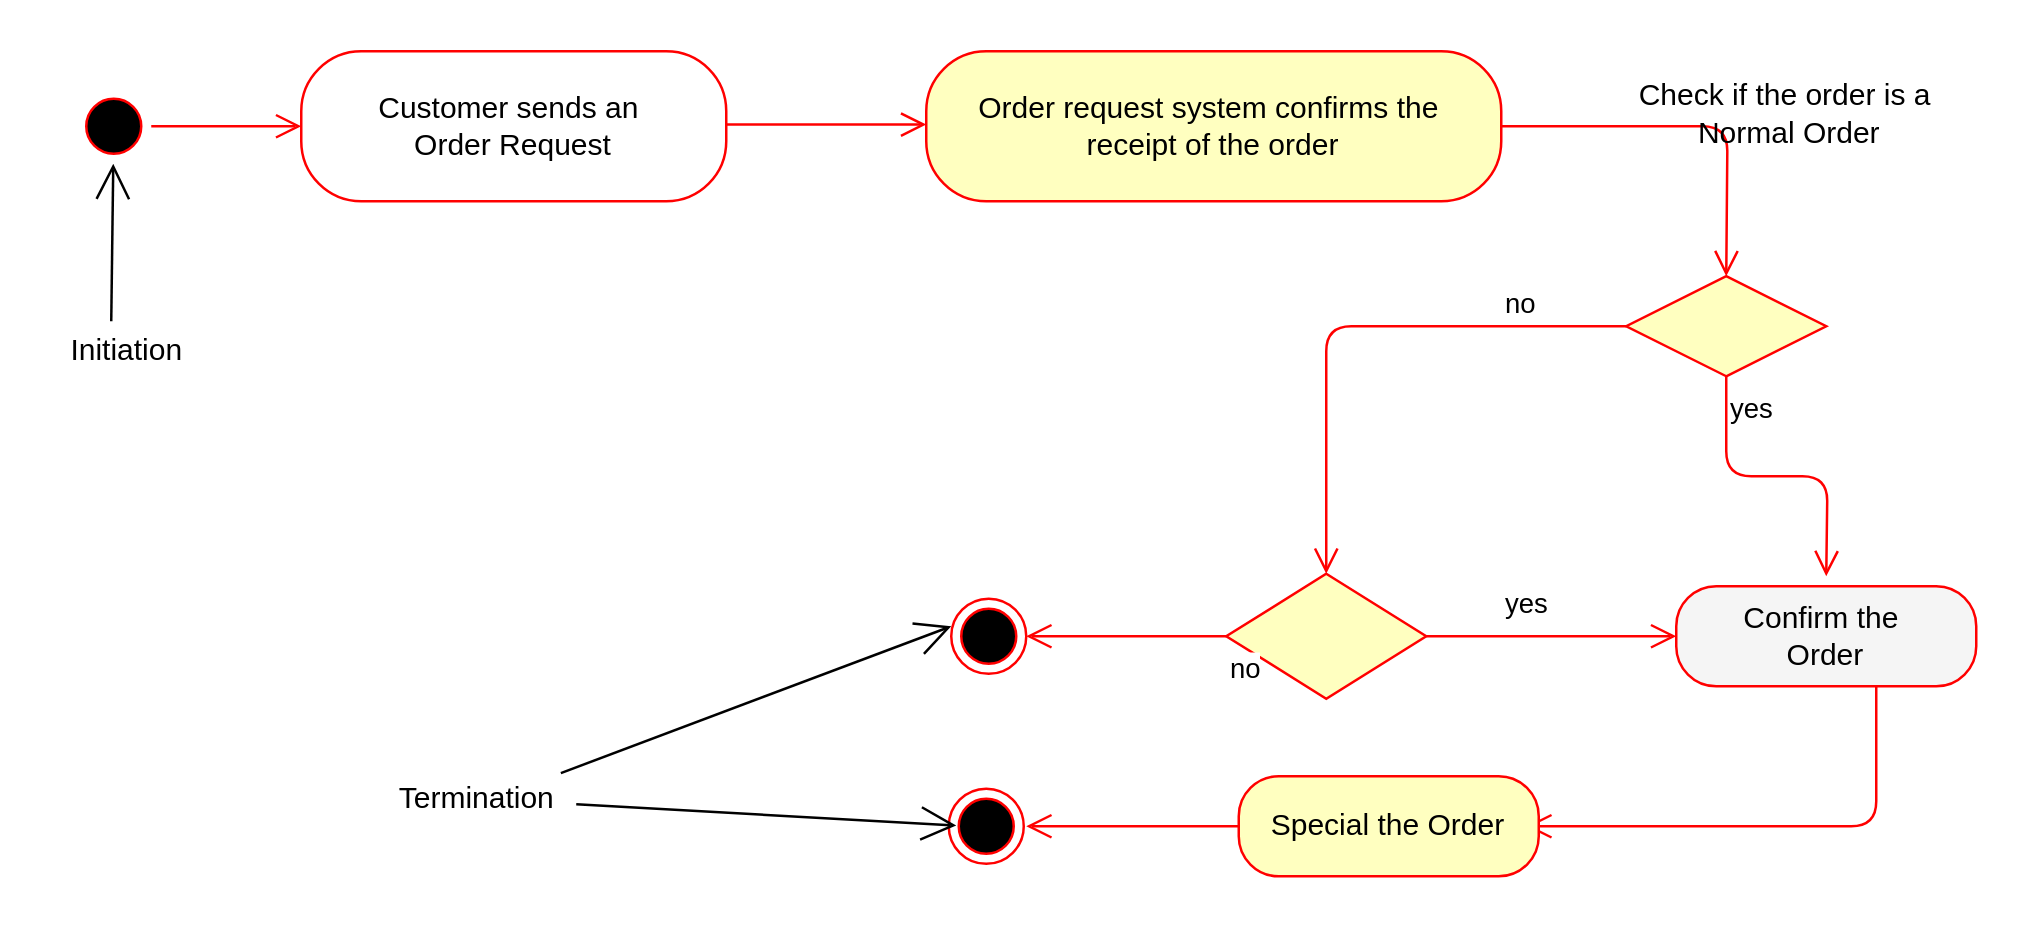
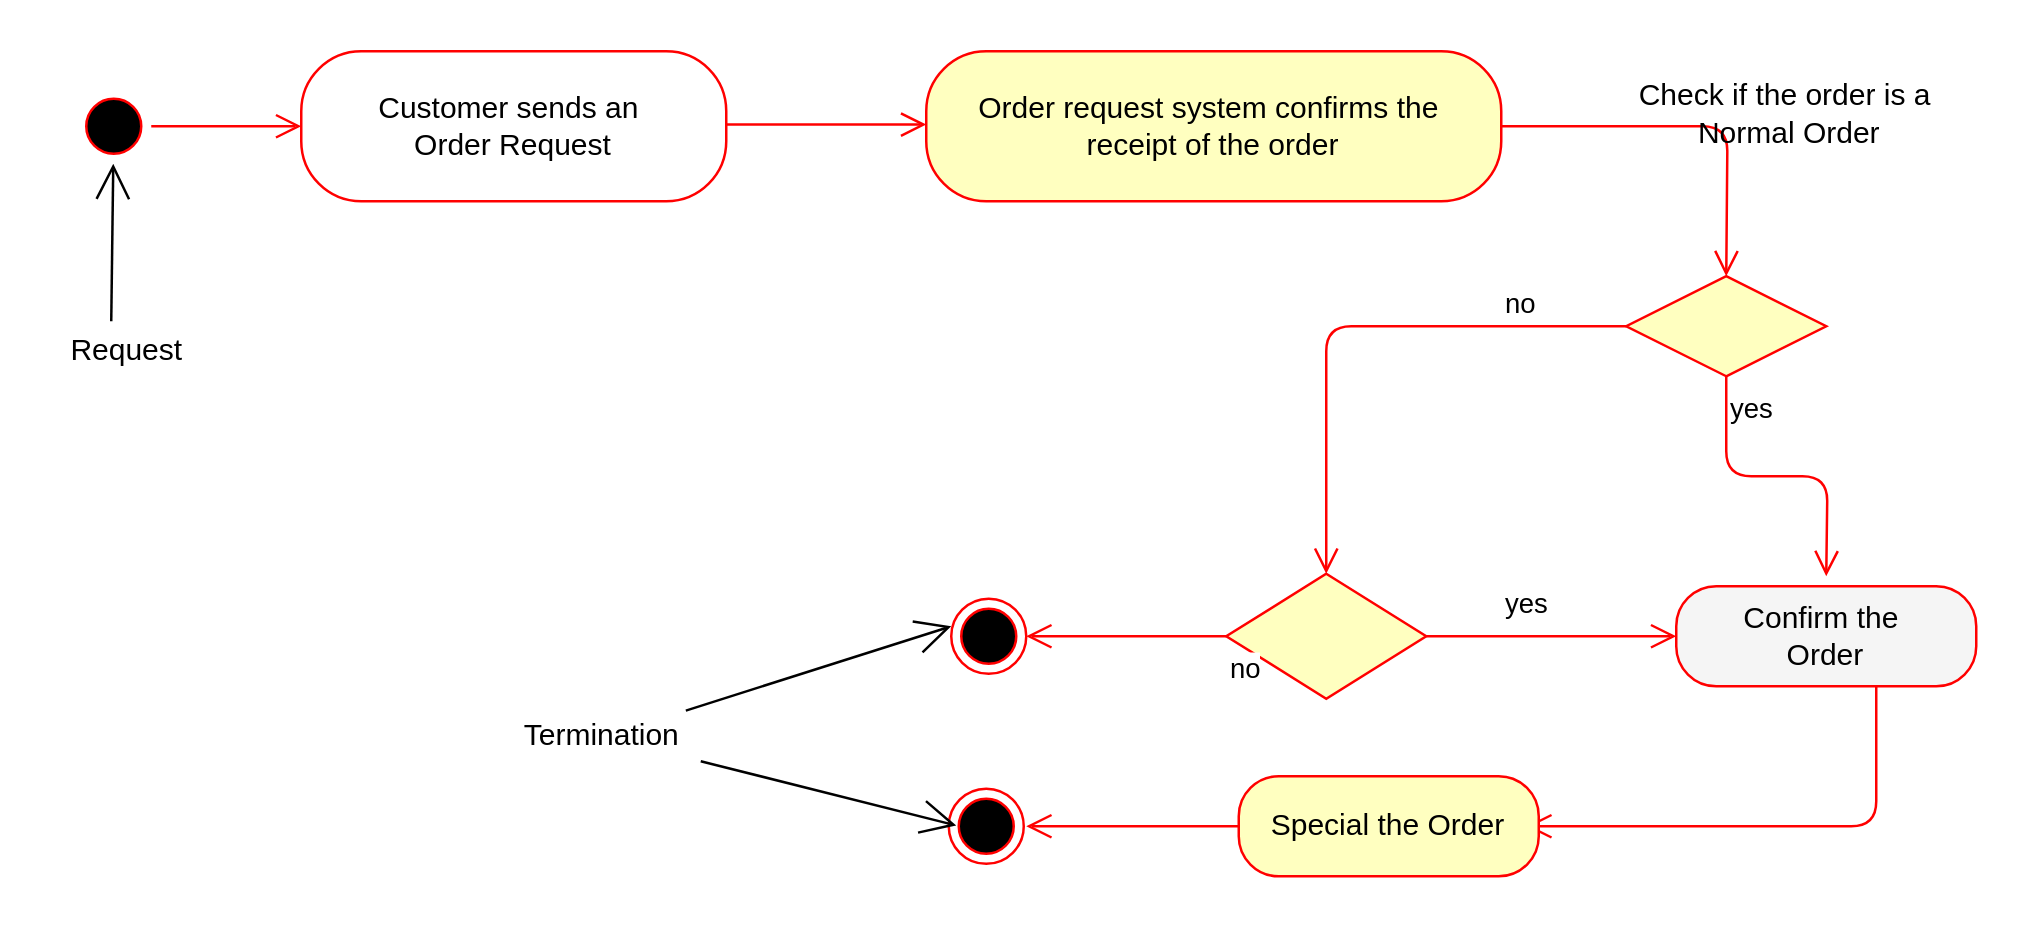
(128, 351) -> (128, 351)
(476, 799) -> (601, 736)
